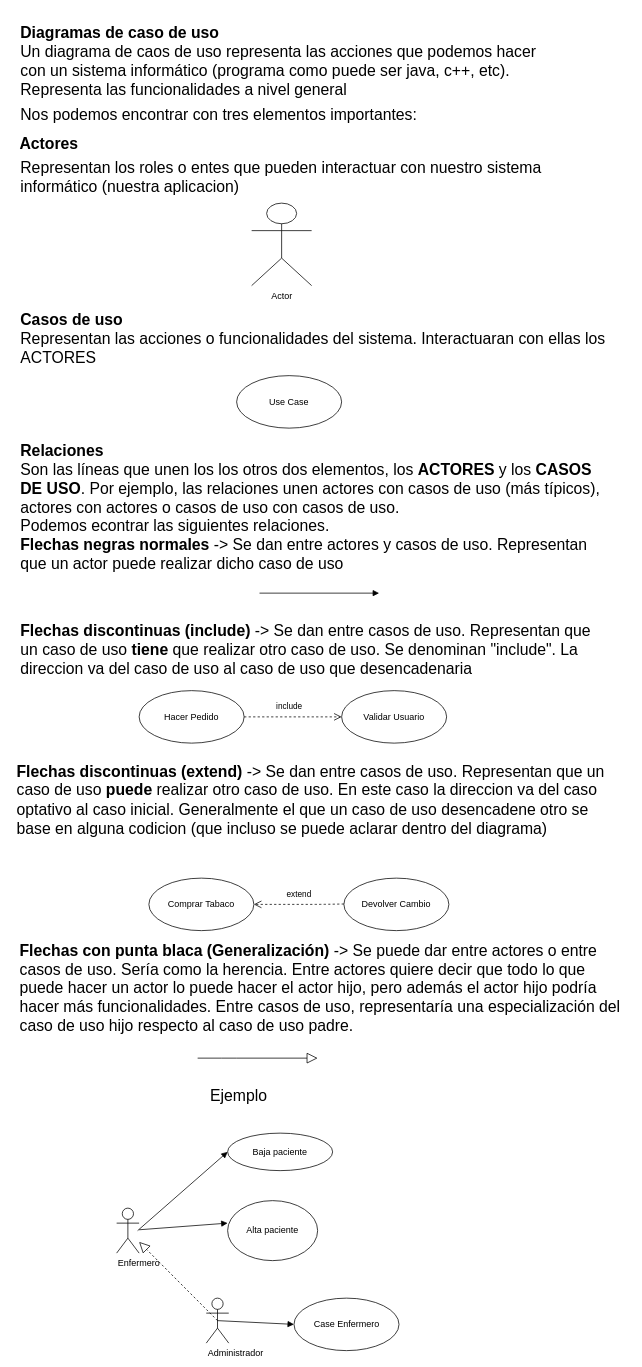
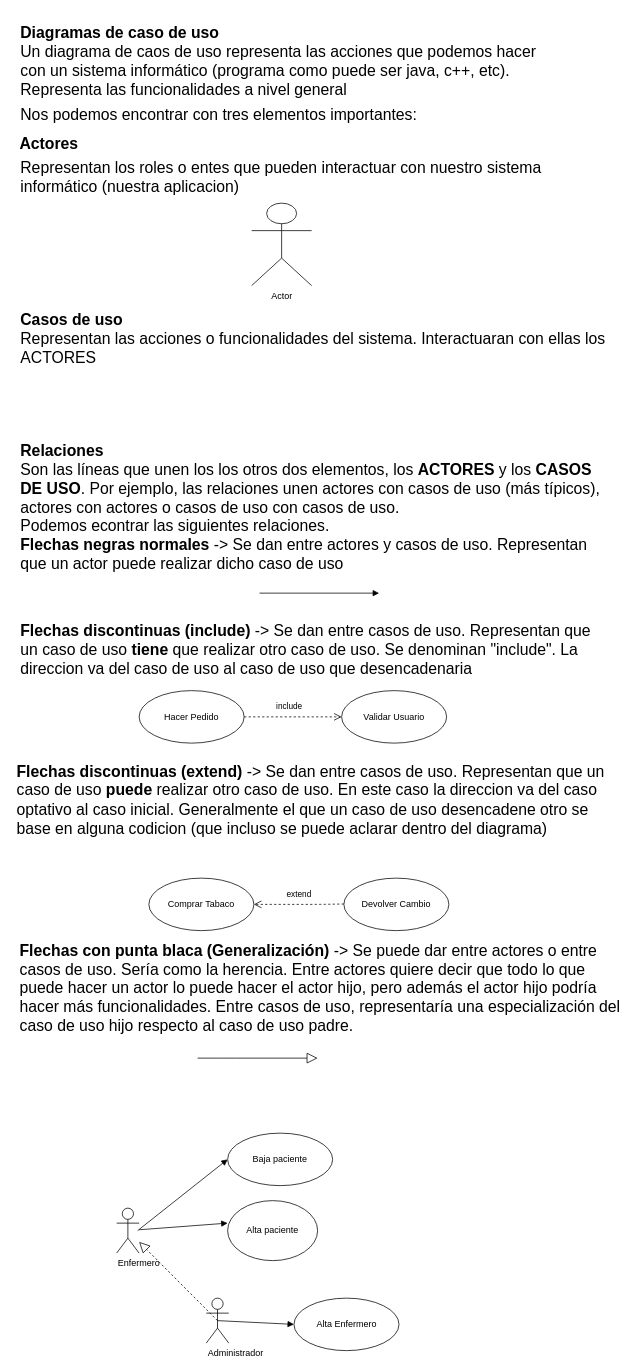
(289, 402) -> none
(239, 1095) -> none
(280, 1152) -> (280, 1159)
(347, 1324) -> (347, 1324)
